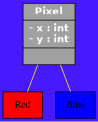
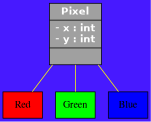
none -> (75, 105)
